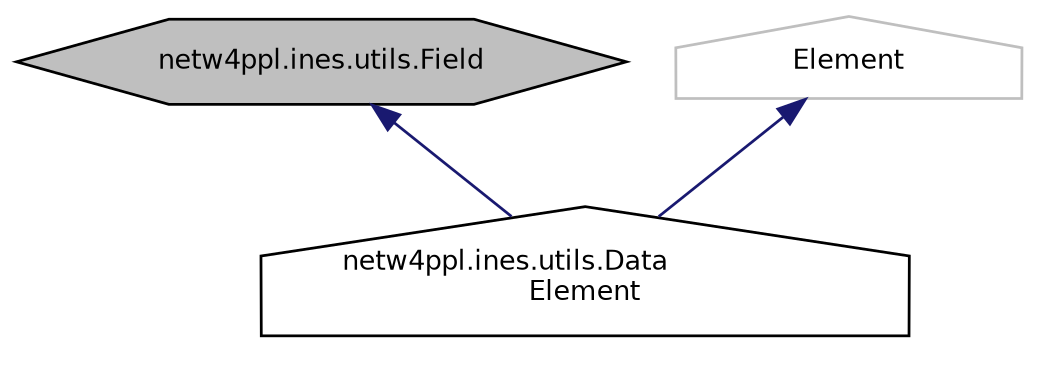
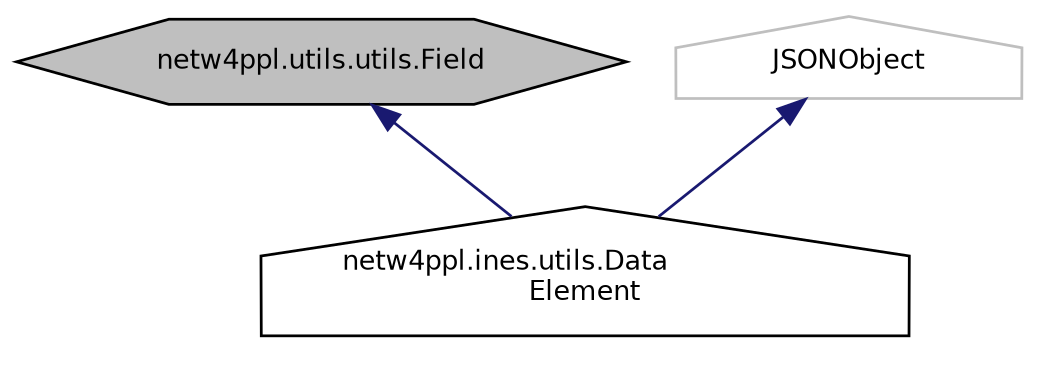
(321, 62) -> (321, 62)
(849, 62) -> (849, 62)
